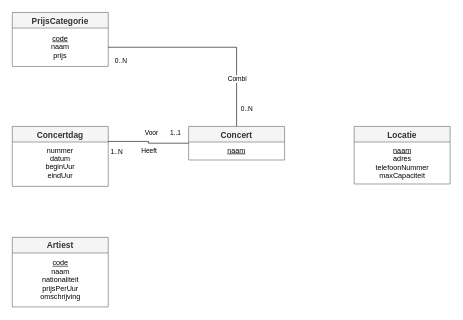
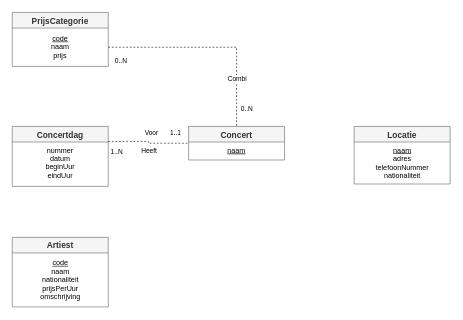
(213, 47) -> (213, 47)
(149, 141) -> (149, 141)
(403, 163) -> (403, 163)
